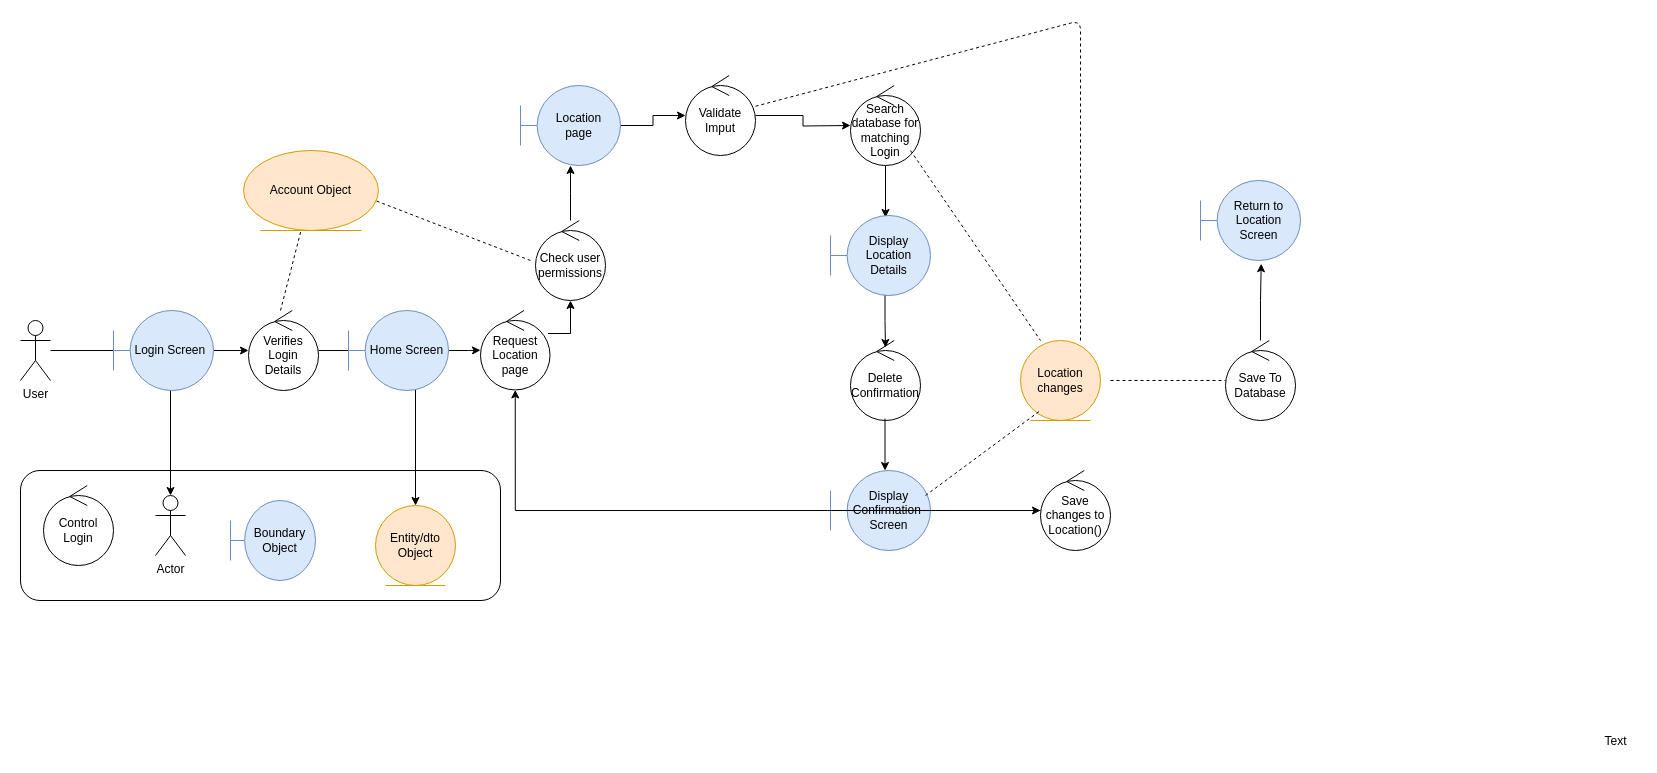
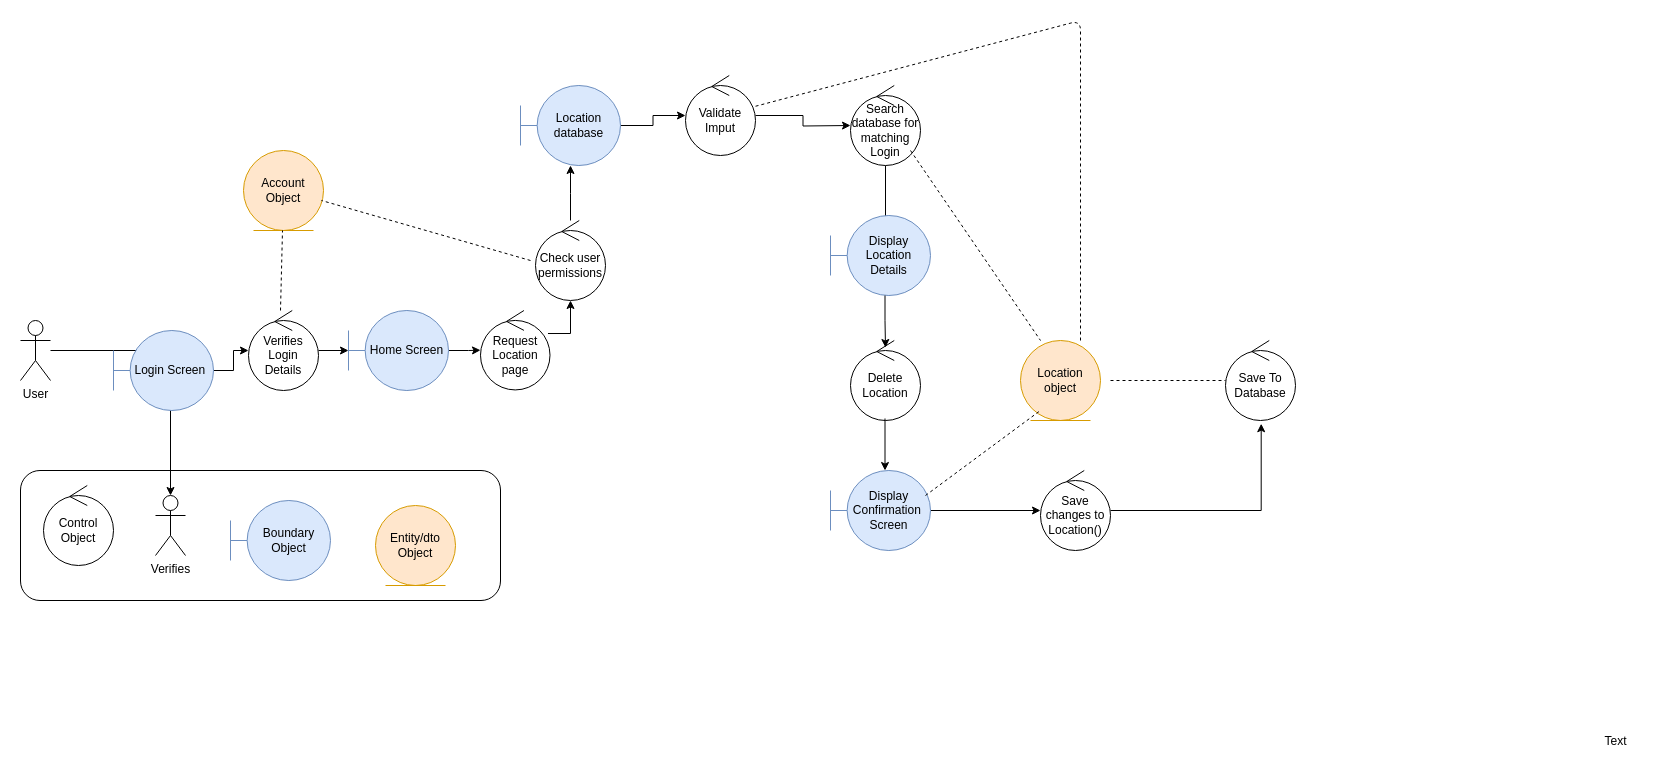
(579, 126) -> (579, 126)
(311, 191) -> (284, 191)
(886, 209) -> (886, 212)
(1251, 221) -> none
(1261, 306) -> none
(164, 351) -> (164, 371)
(1061, 381) -> (1061, 381)
(886, 386) -> (886, 386)
(416, 443) -> (340, 351)
(665, 511) -> (1226, 511)
(79, 531) -> (79, 531)
(273, 541) -> (281, 541)
(171, 570) -> (171, 570)
